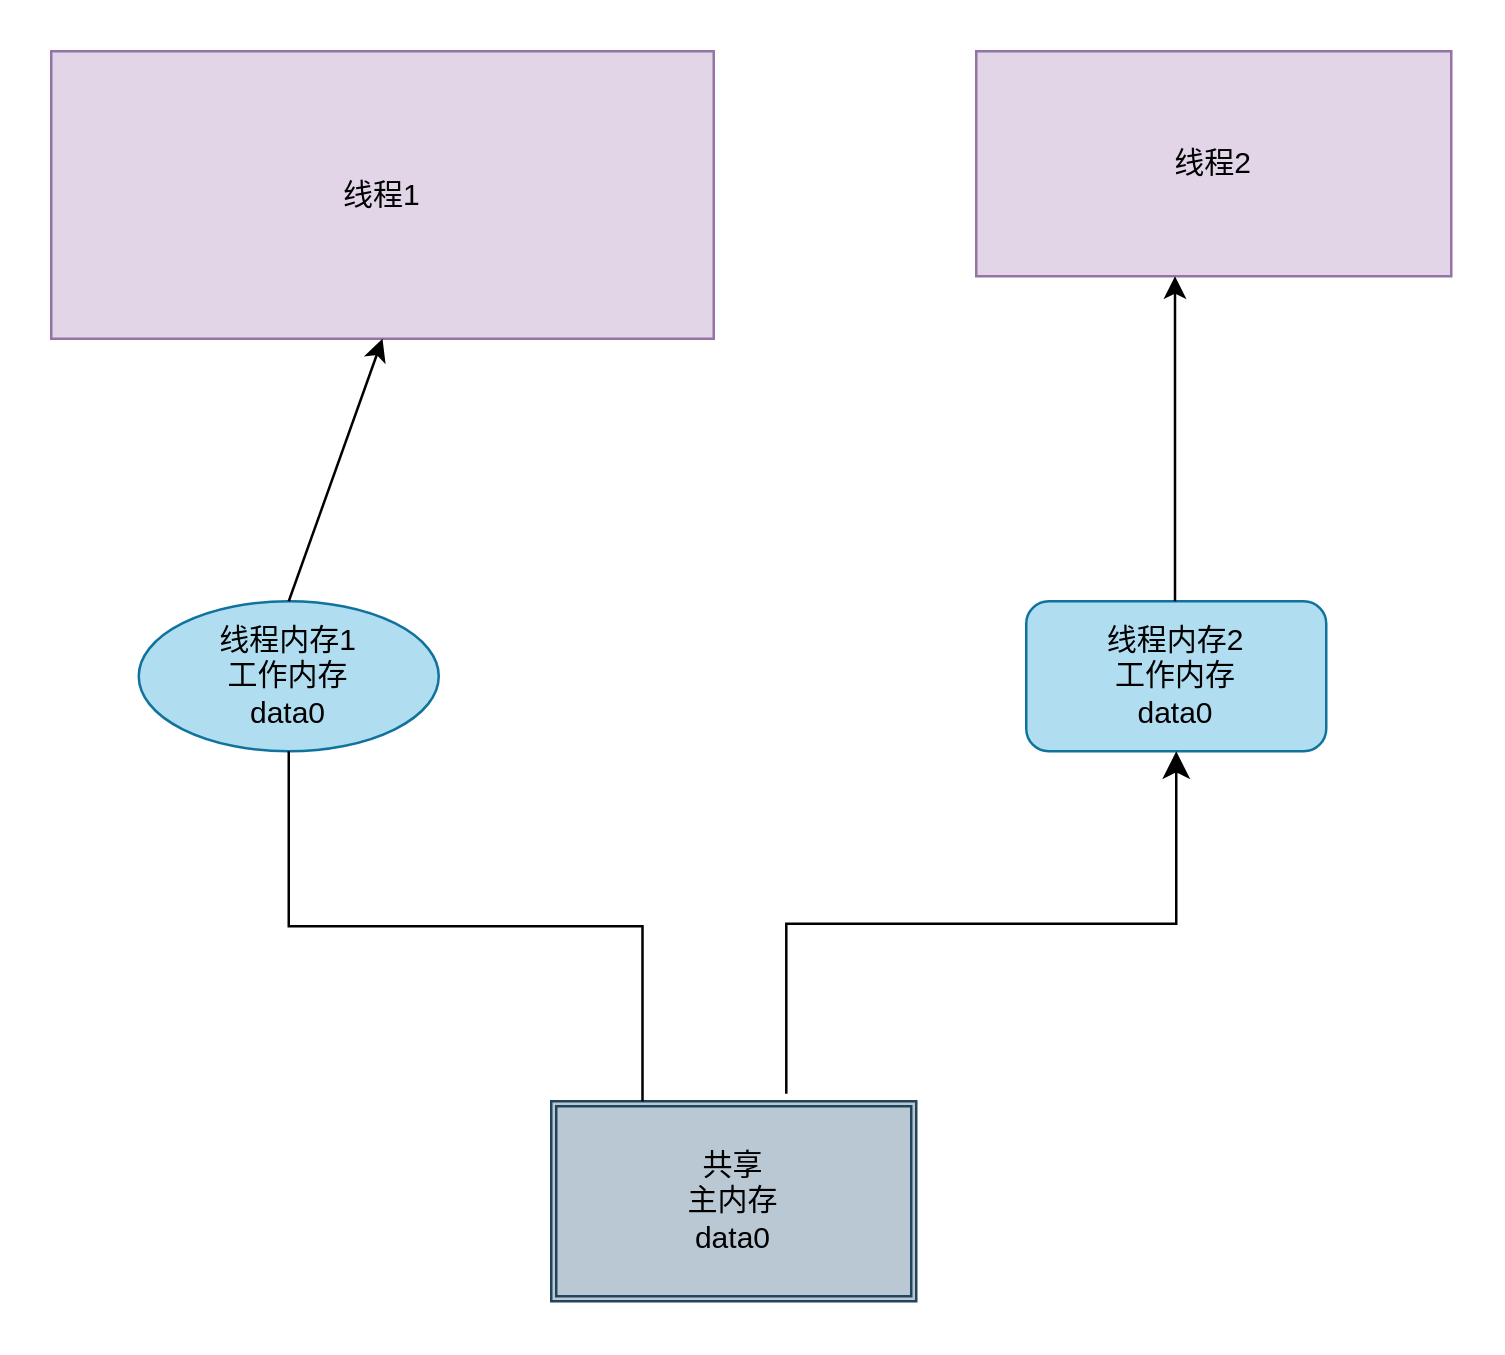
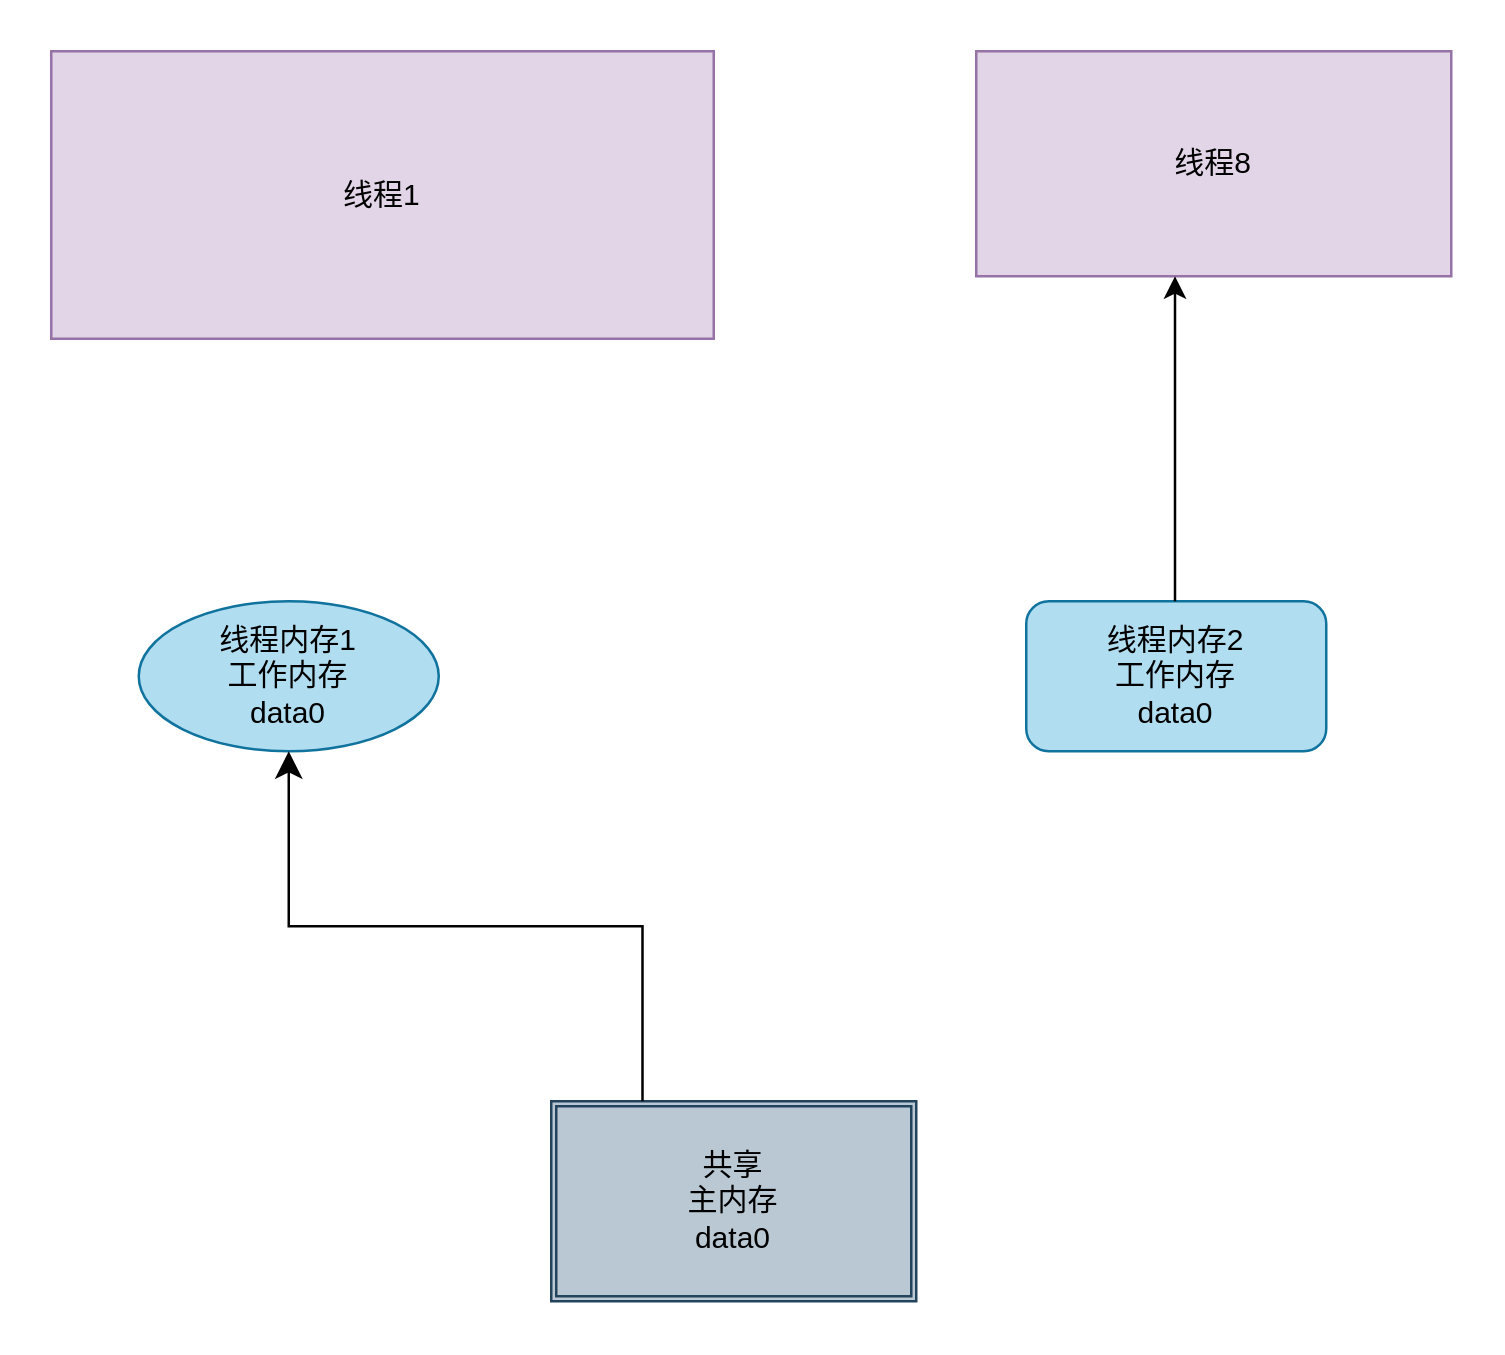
(1214, 164) -> (1214, 164)
(333, 478) -> none
(289, 763) -> (289, 773)
(972, 924) -> none
